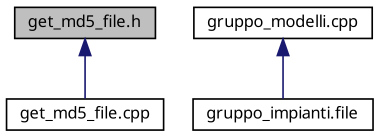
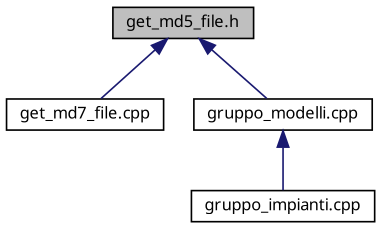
none -> (239, 74)
(85, 115) -> (85, 115)
(283, 115) -> (283, 206)
